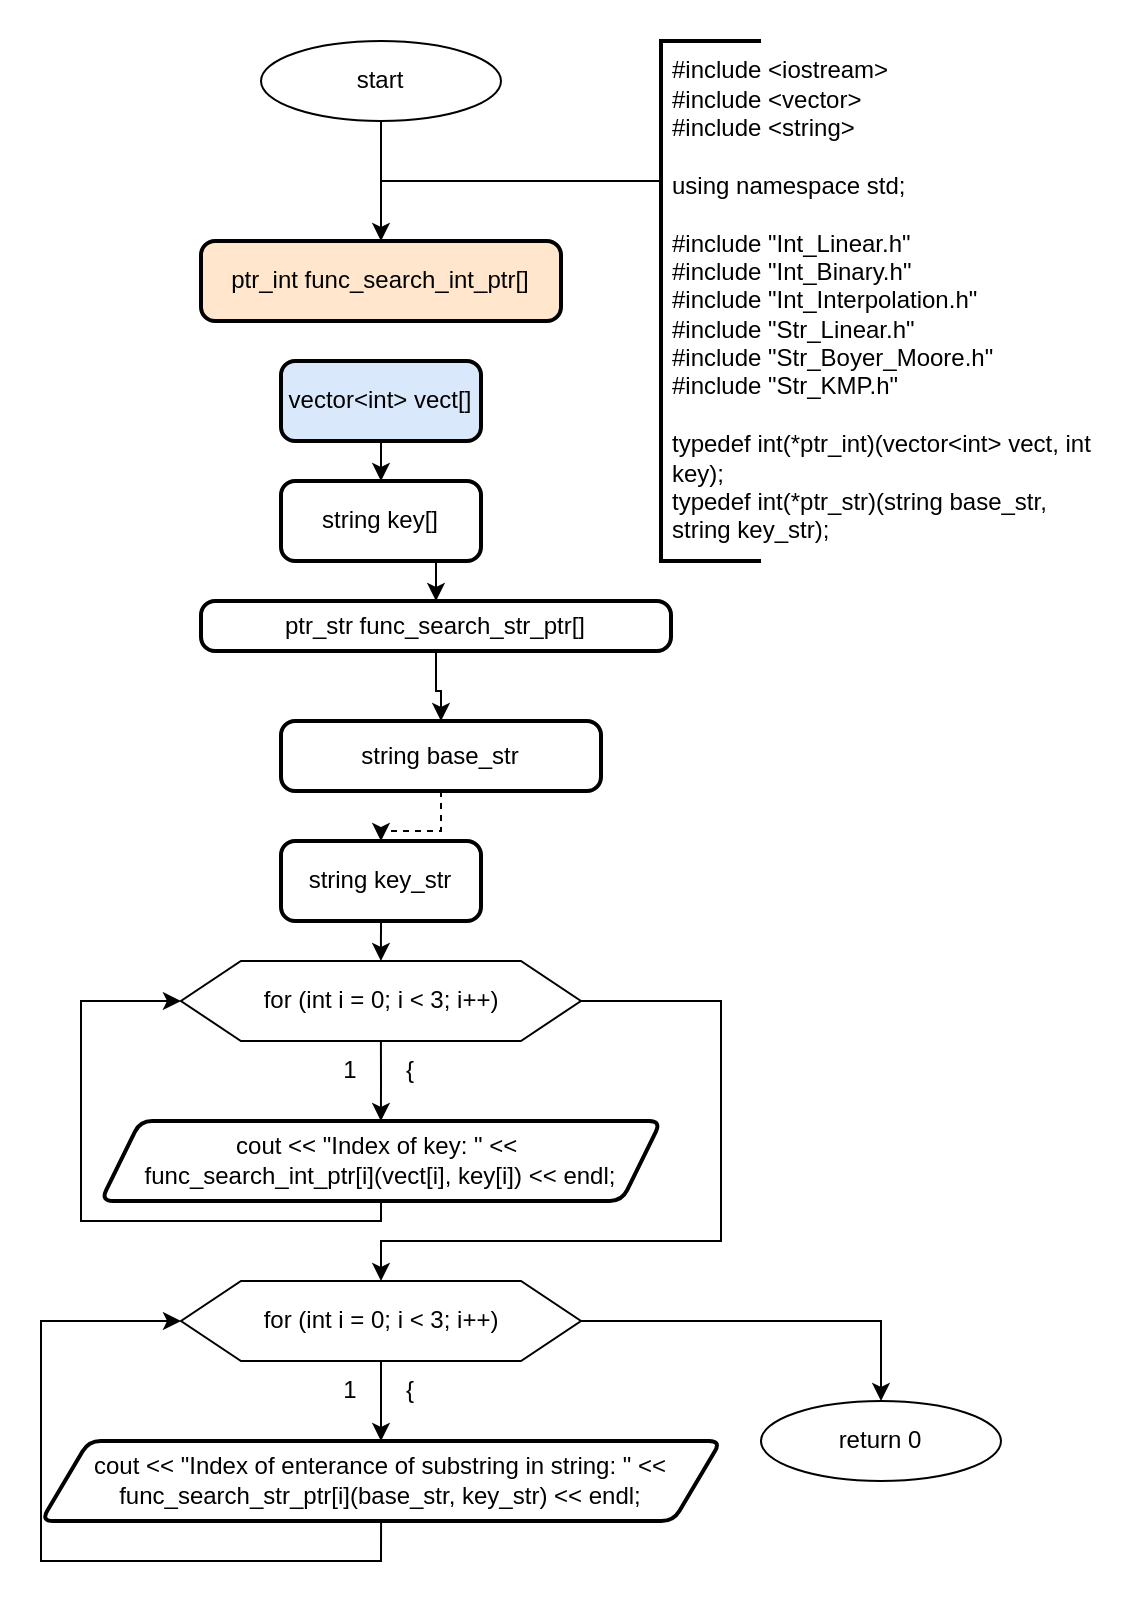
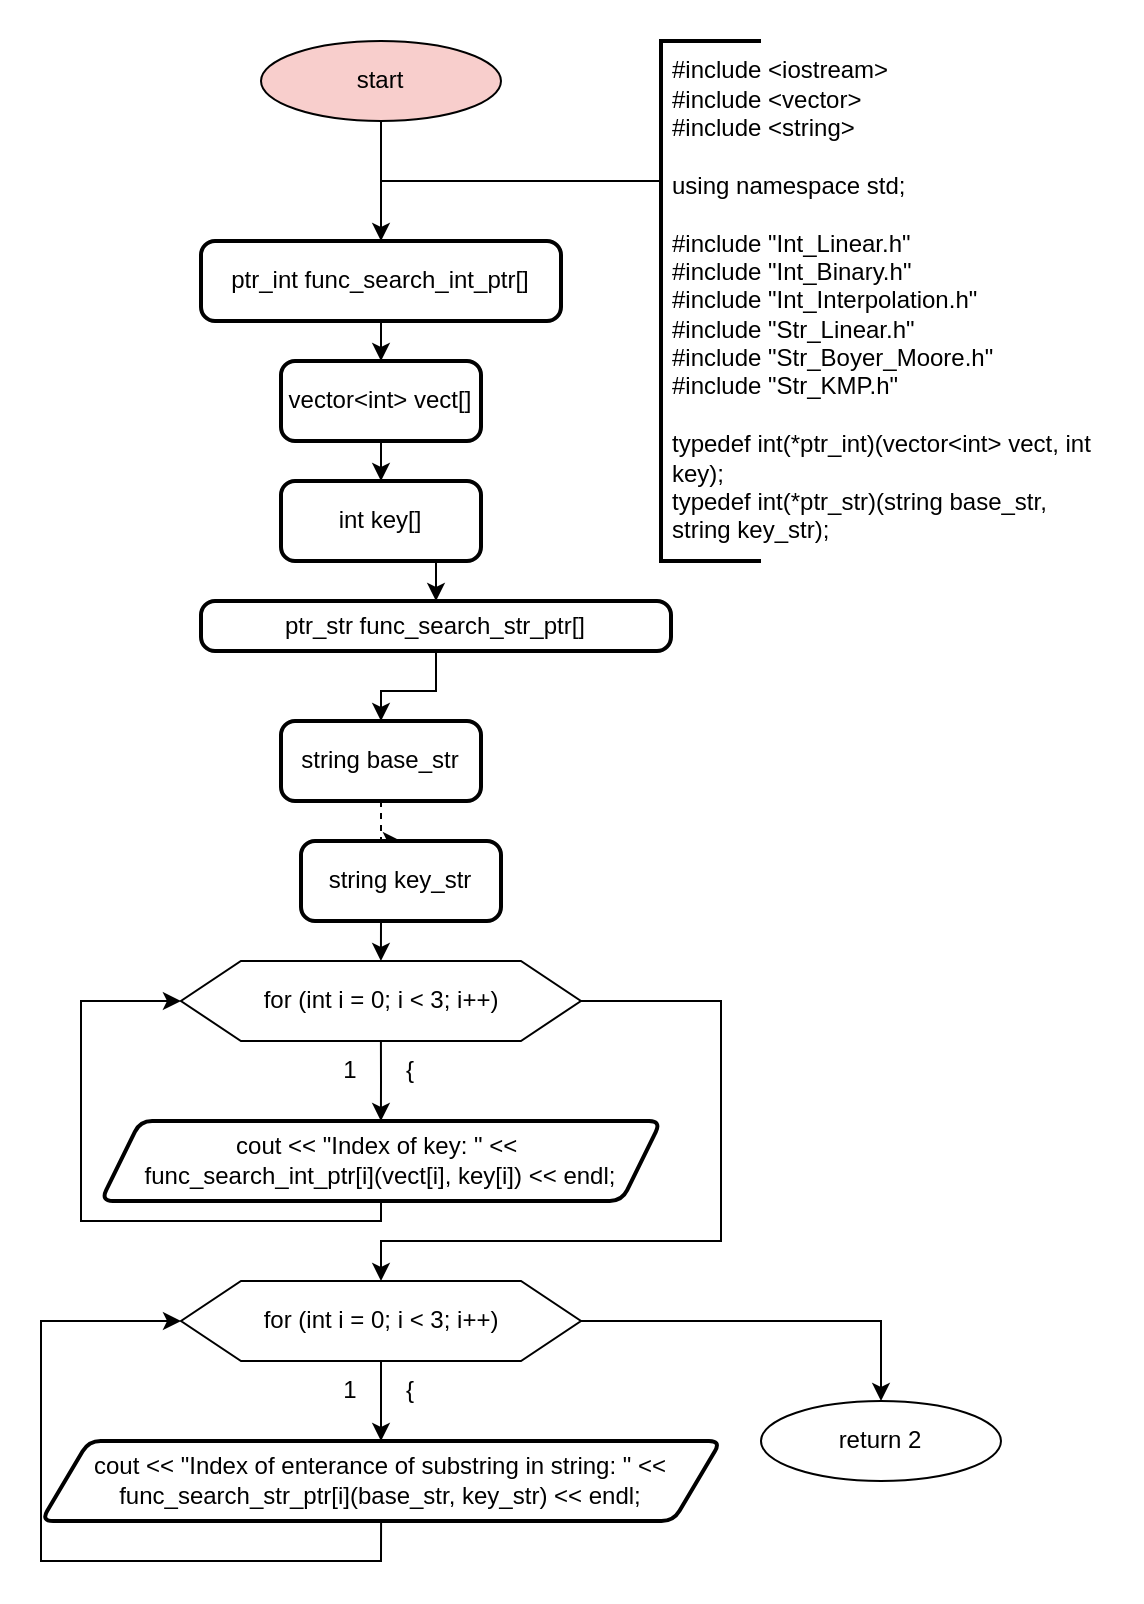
(381, 81) -> (381, 81)
(381, 281) -> (381, 281)
none -> (381, 348)
(381, 401) -> (381, 401)
(381, 521) -> (381, 521)
(441, 756) -> (381, 761)
(381, 881) -> (401, 881)
(881, 1441) -> (881, 1441)
